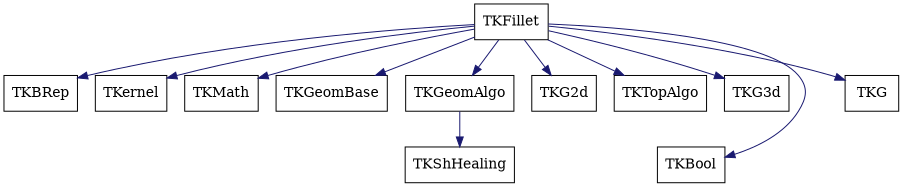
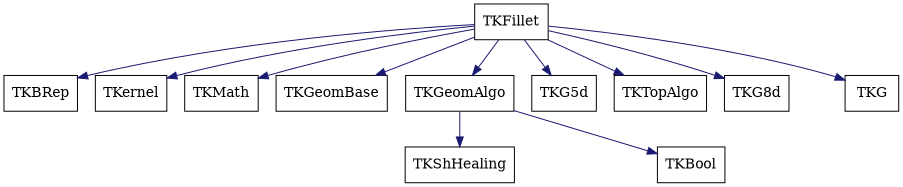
(735, 46) -> (581, 131)
(564, 93) -> (564, 93)
(757, 93) -> (757, 93)
